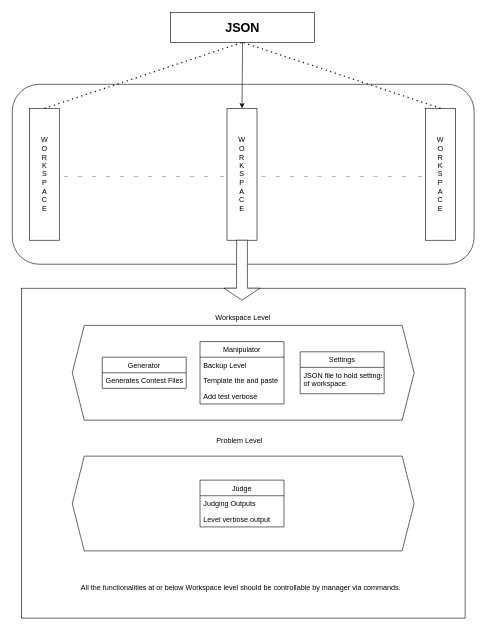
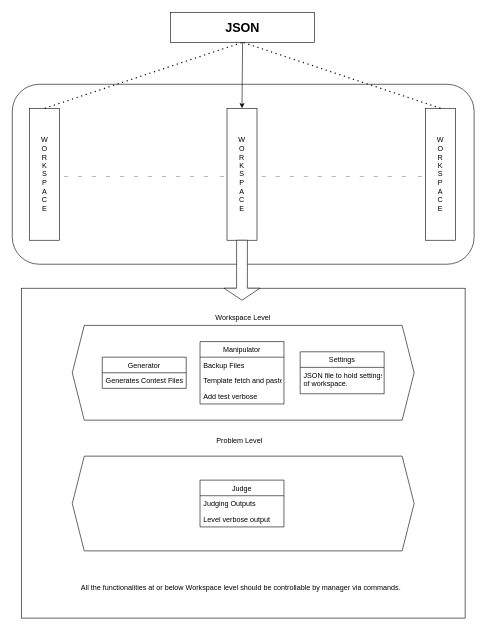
(226, 365) -> (225, 365)
(244, 381) -> (248, 381)
